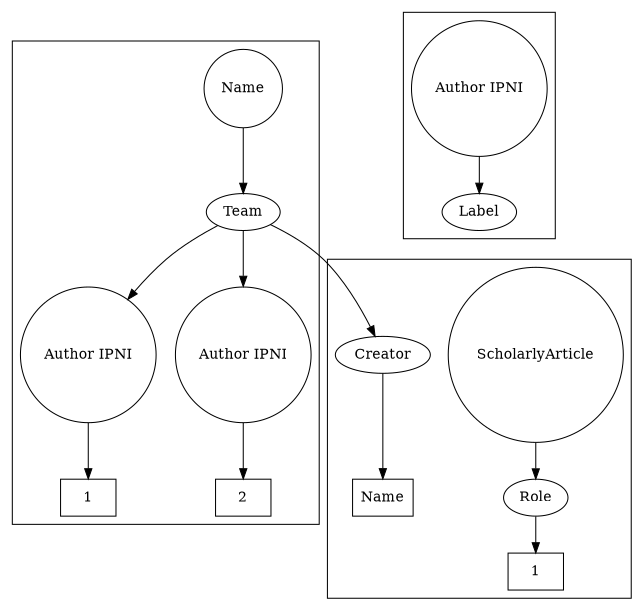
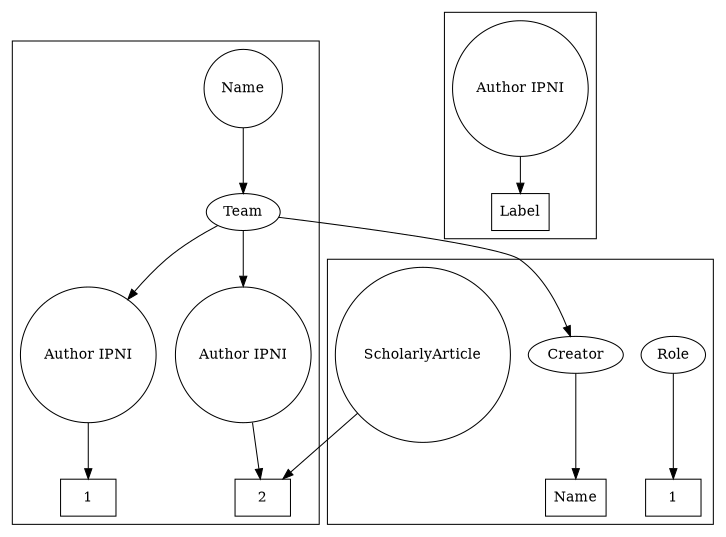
(479, 212) -> (520, 212)
(536, 456) -> (334, 434)
